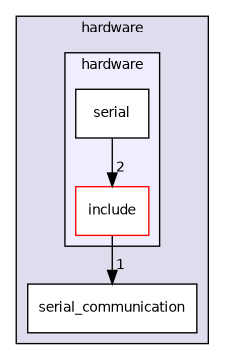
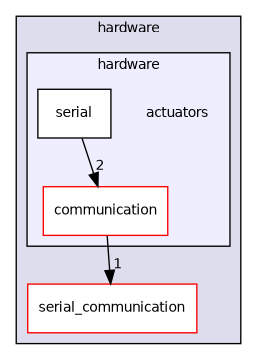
none -> (177, 114)
(112, 211) -> (106, 211)
(112, 308) -> (112, 308)
